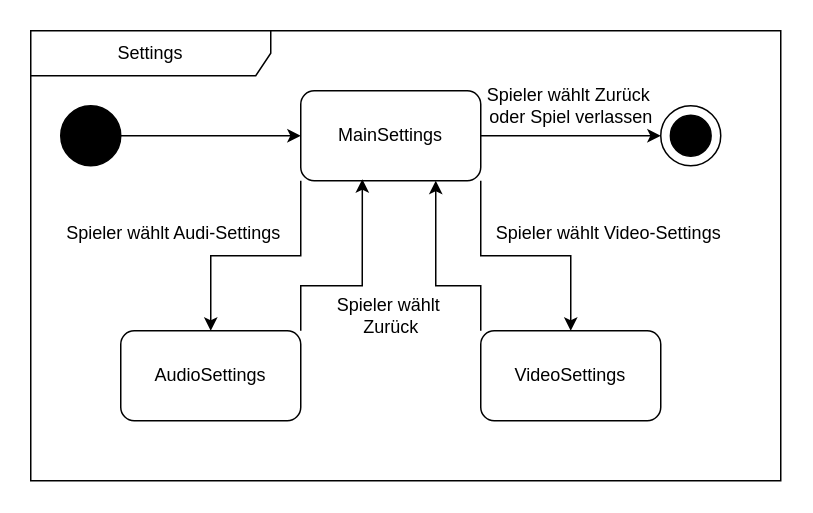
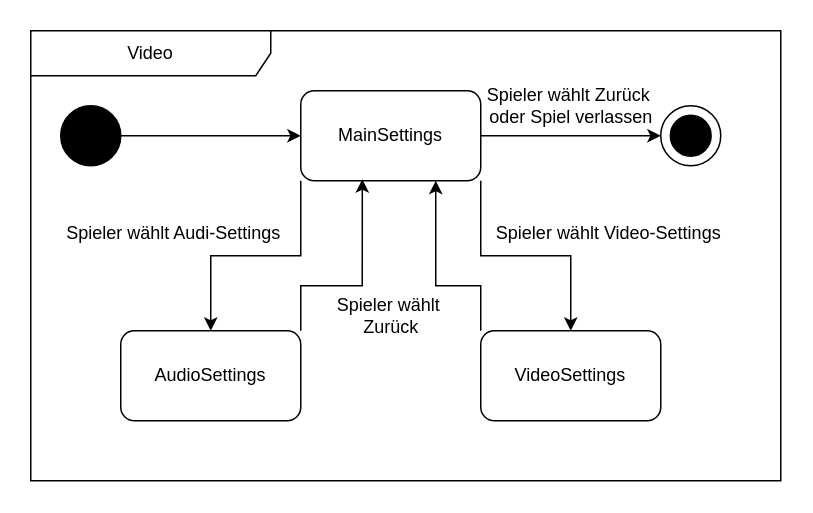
(151, 53) -> (151, 53)
